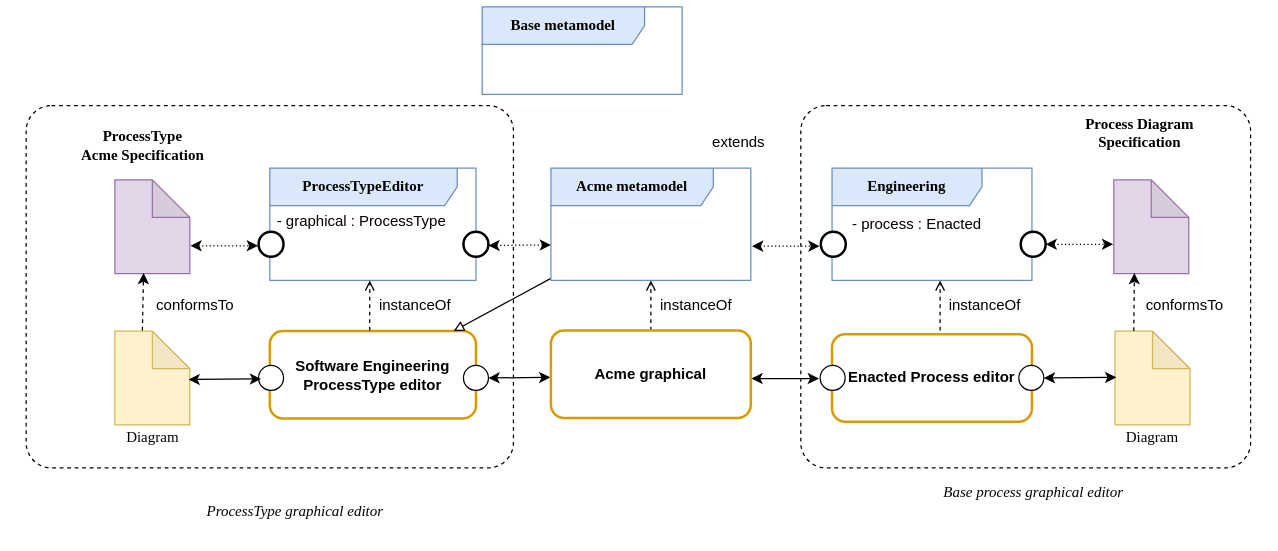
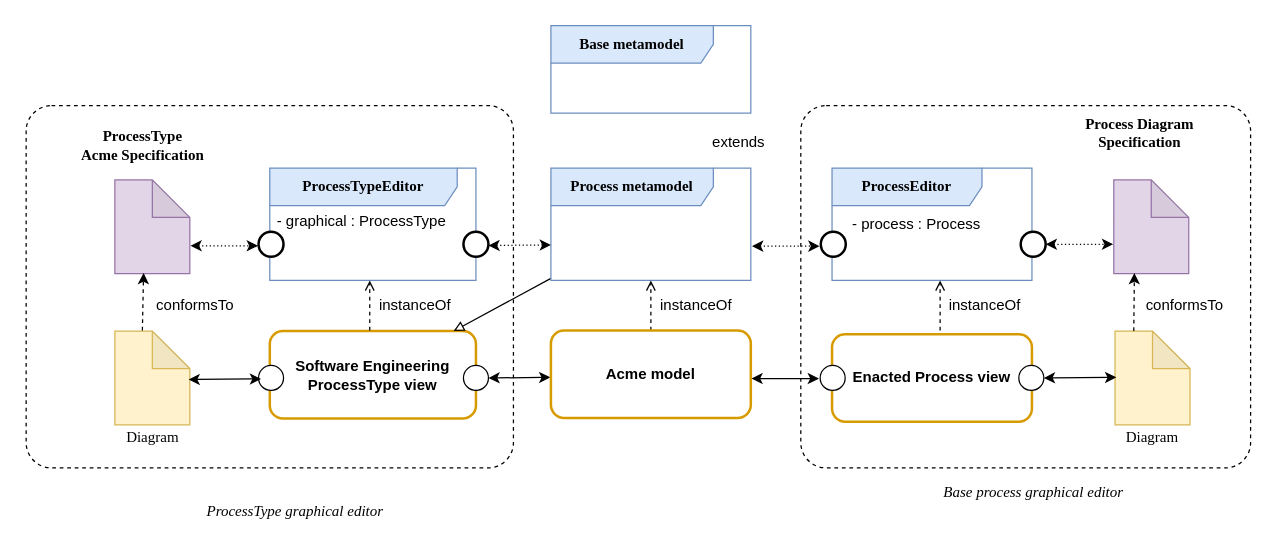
(582, 51) -> (651, 69)
(632, 187) -> (632, 187)
(907, 187) -> (907, 187)
(924, 224) -> (924, 224)
(651, 374) -> (651, 374)
(373, 376) -> (373, 376)
(932, 378) -> (932, 378)
